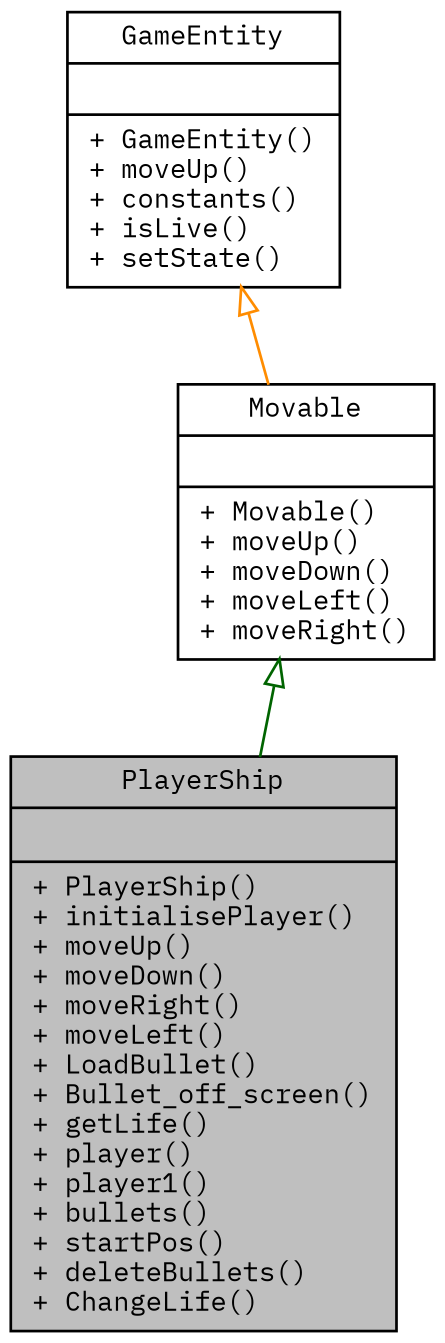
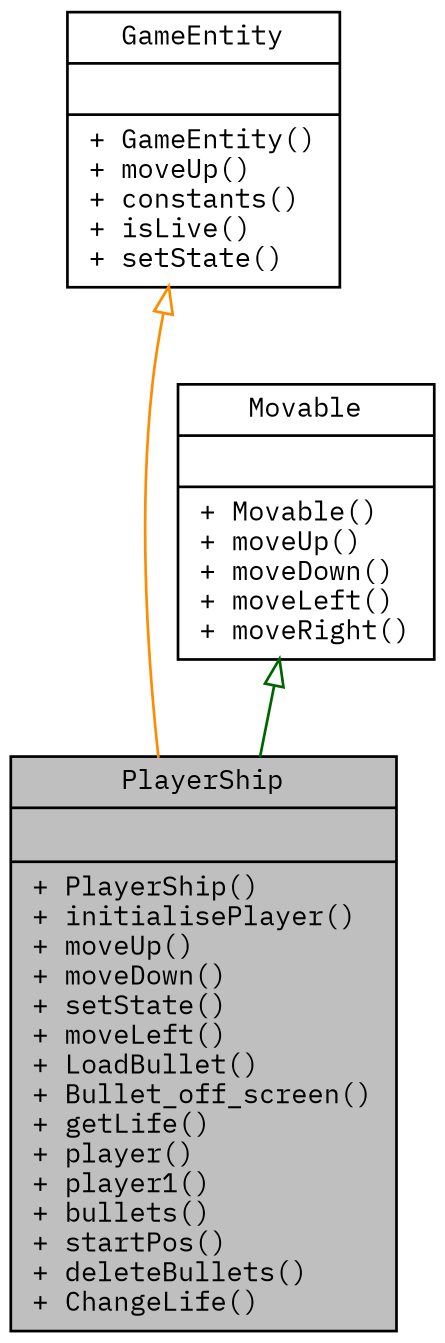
(259, 349) -> (145, 535)
(139, 1006) -> (131, 1006)
